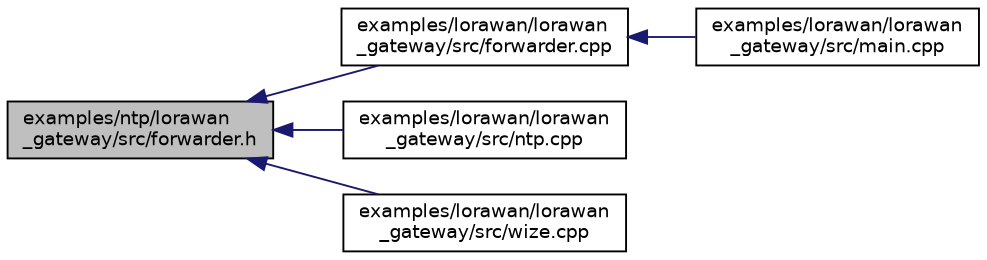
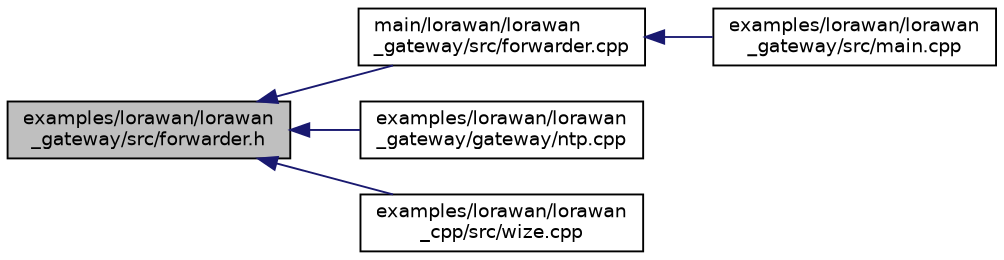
(485, 37) -> (502, 37)
(140, 130) -> (149, 130)
(485, 130) -> (502, 130)
(485, 223) -> (502, 223)
